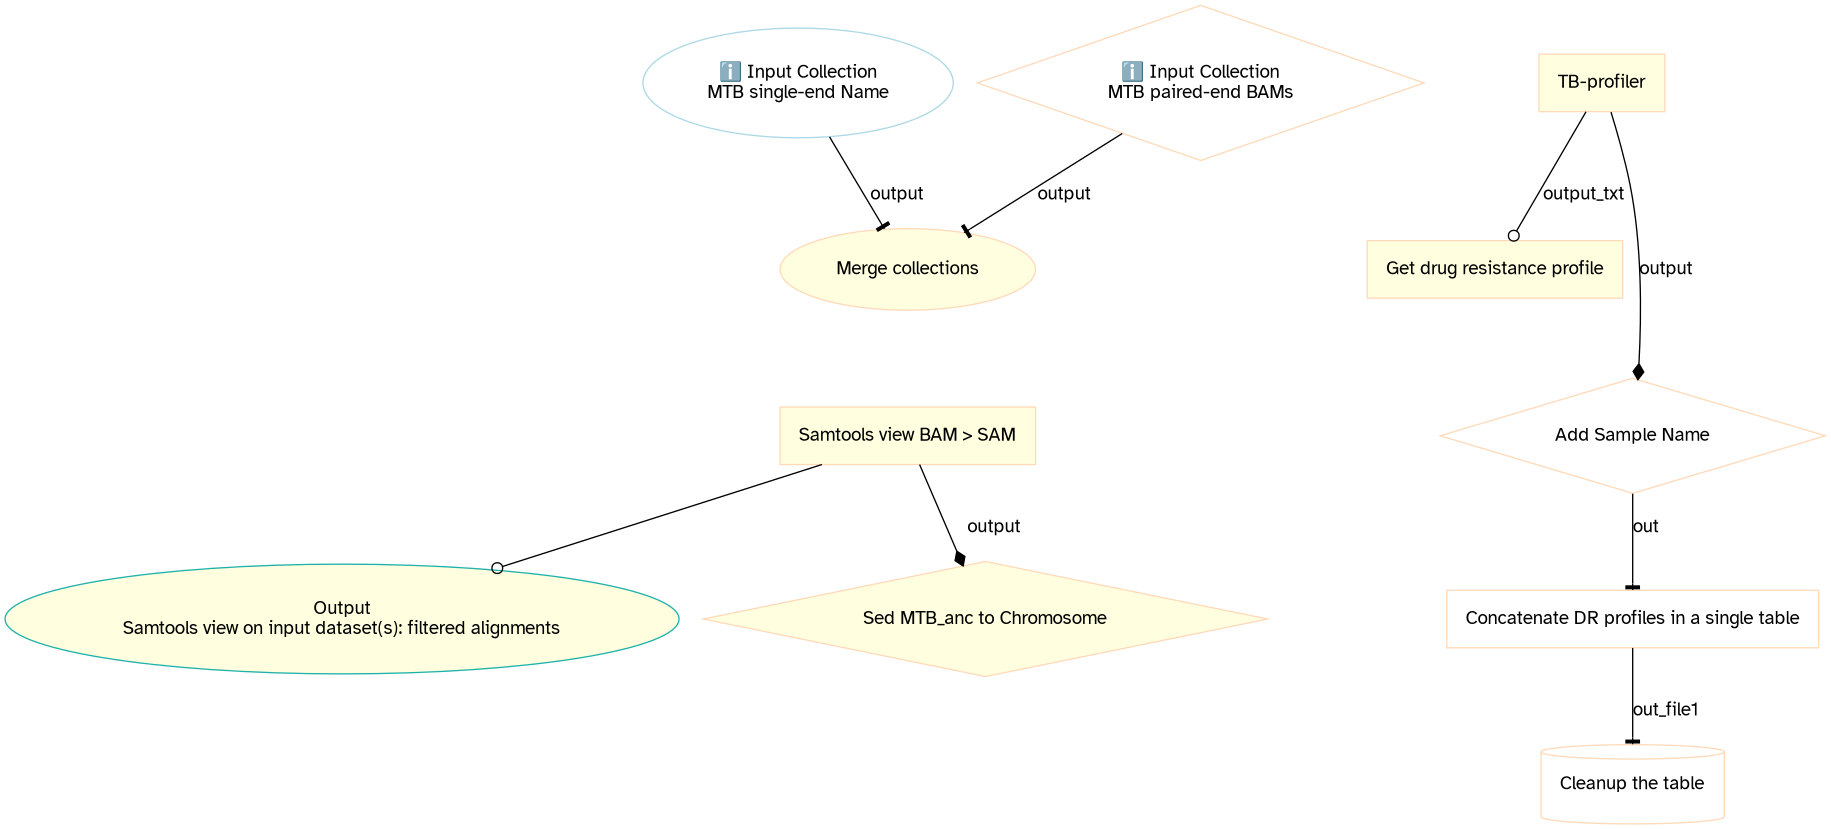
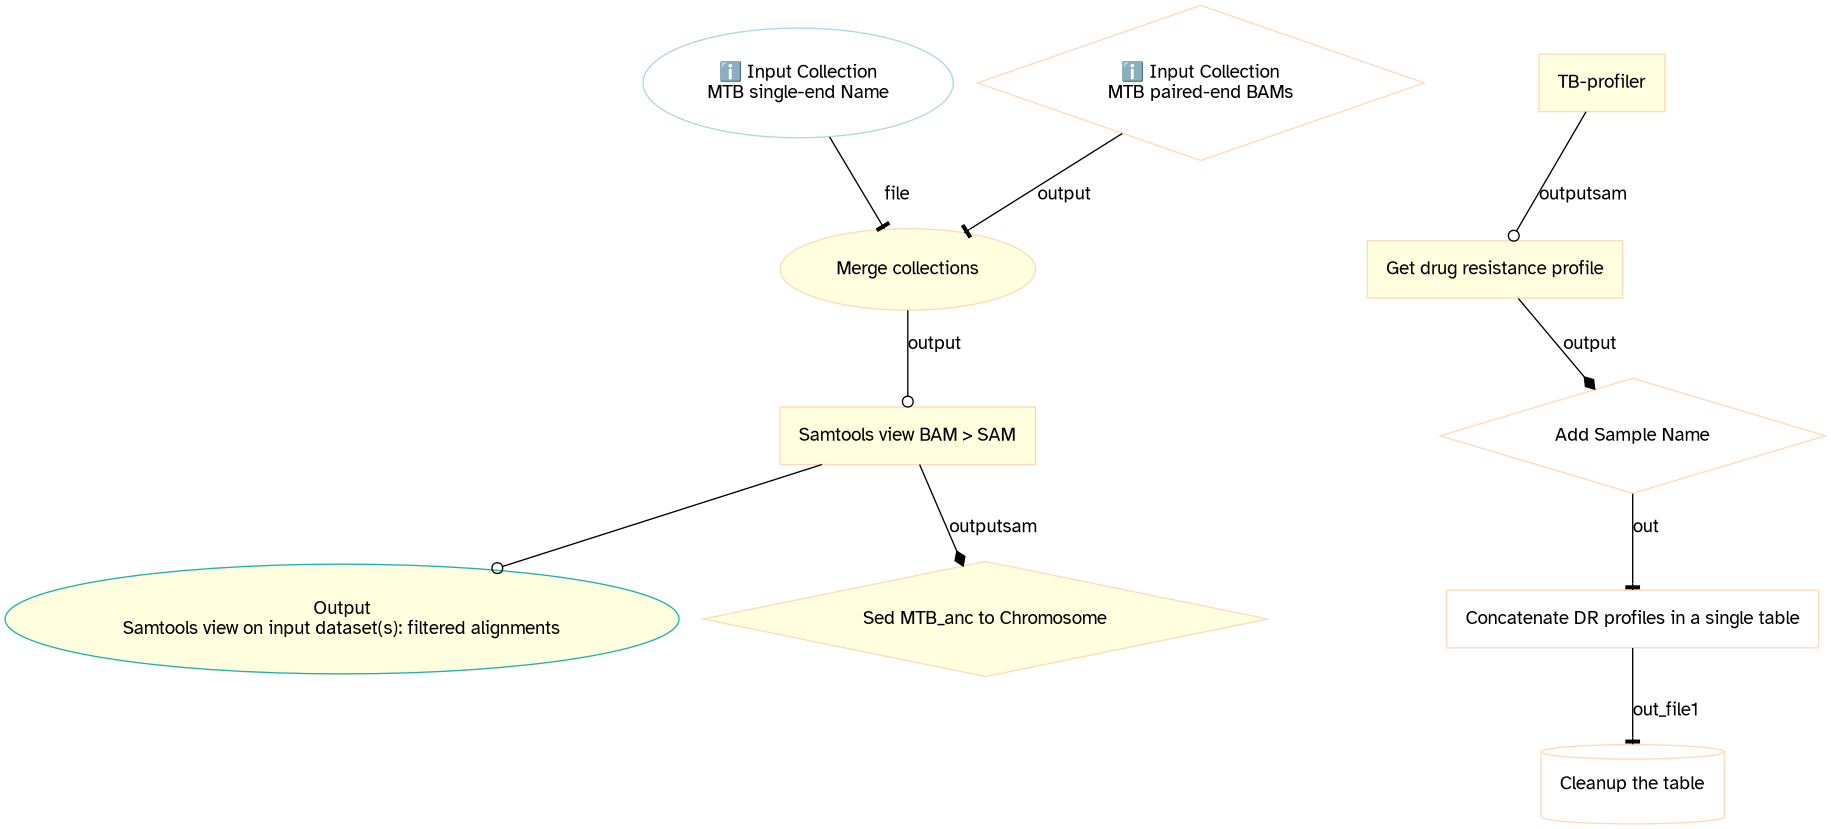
(897, 195) -> (897, 195)
(1584, 195) -> (1584, 195)
(1637, 236) -> (1551, 338)
none -> (908, 353)
(994, 527) -> (994, 527)
